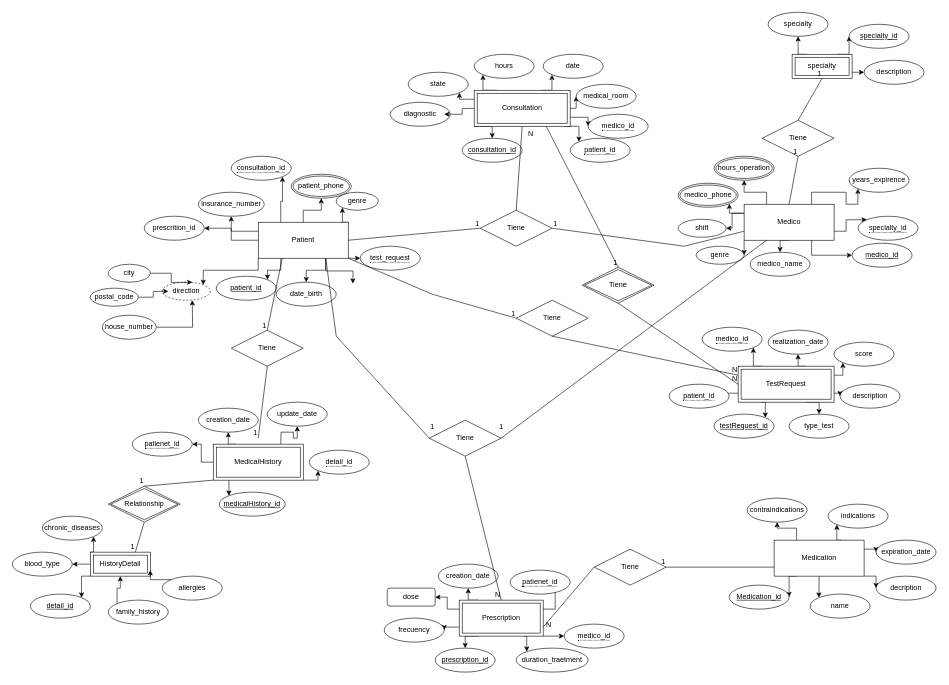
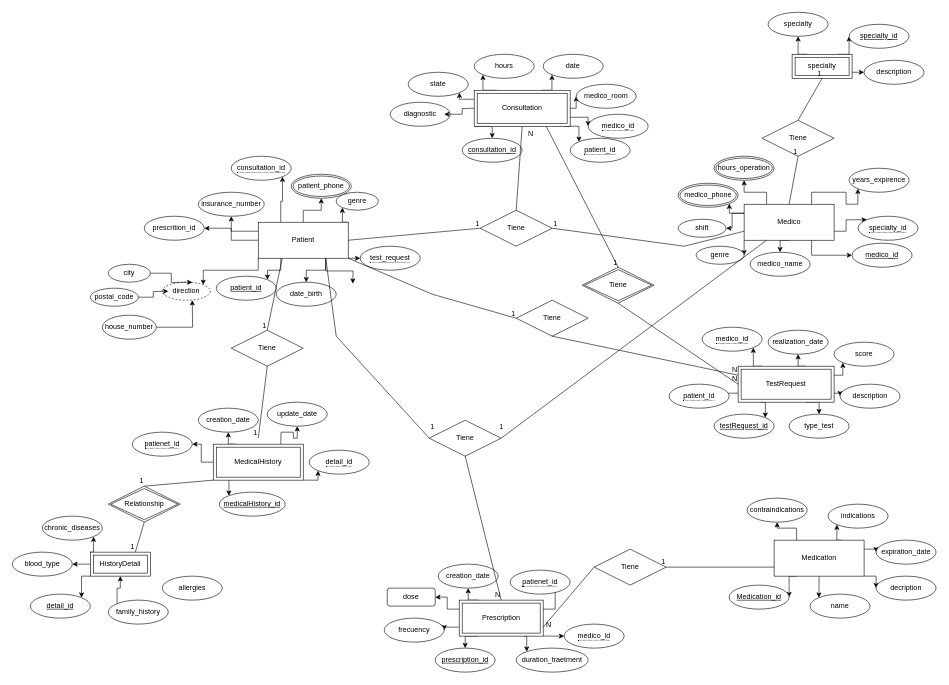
(606, 96) -> (606, 96)
(158, 580) -> none
